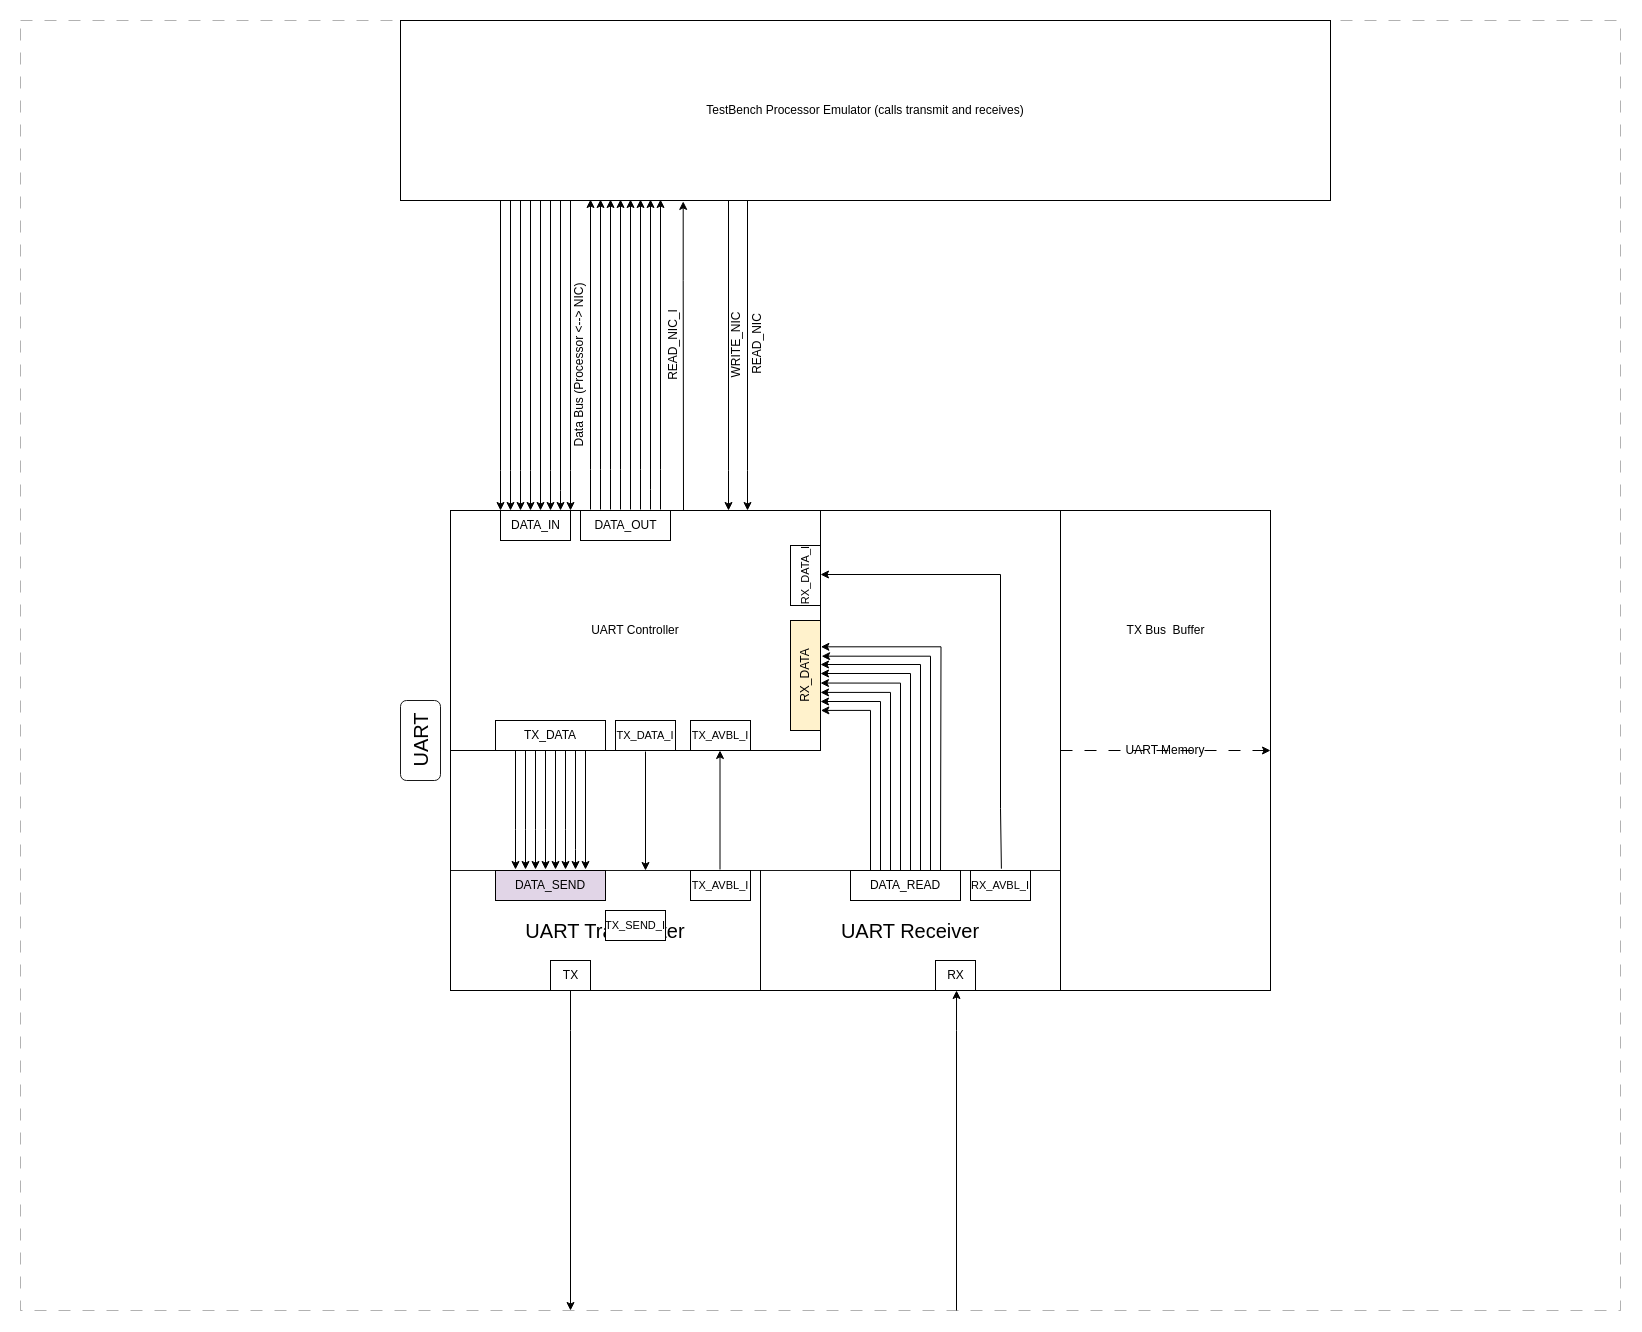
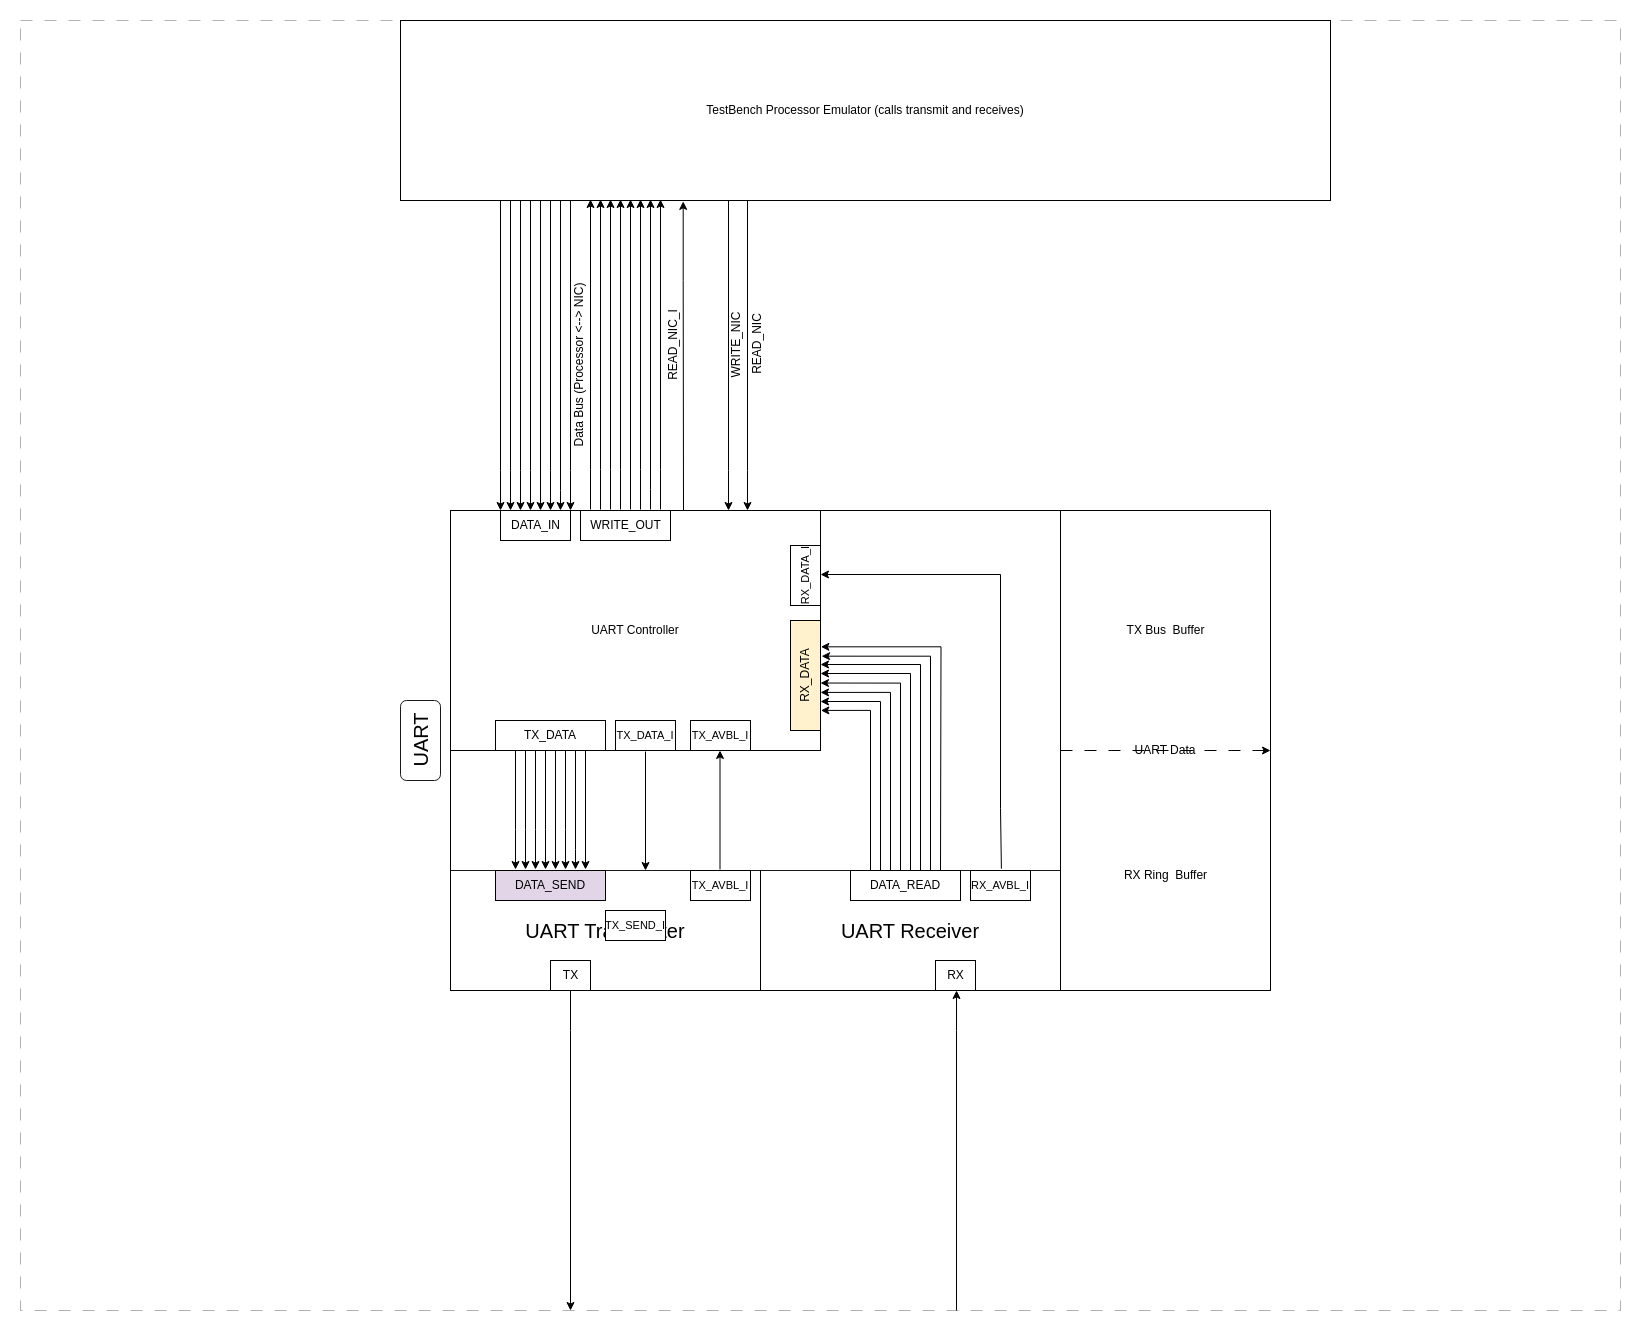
(626, 526) -> (626, 526)
(1166, 751) -> (1166, 751)
none -> (1166, 876)
